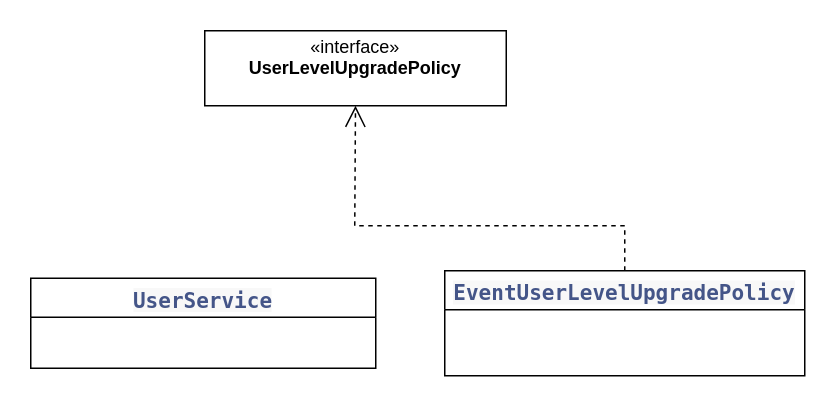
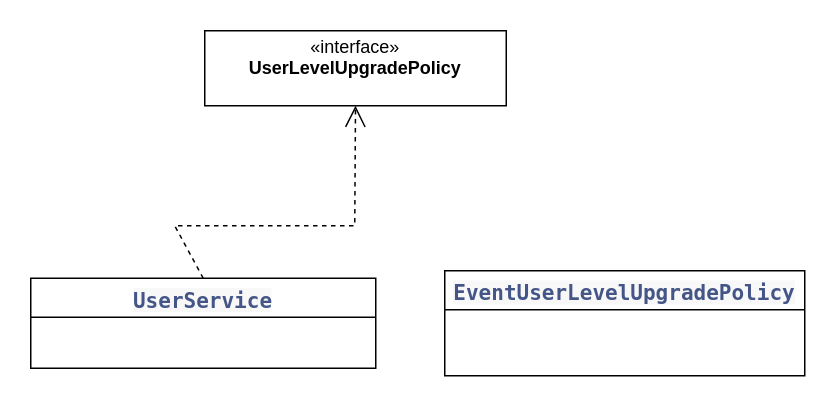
none -> (234, 226)
(513, 226) -> none
